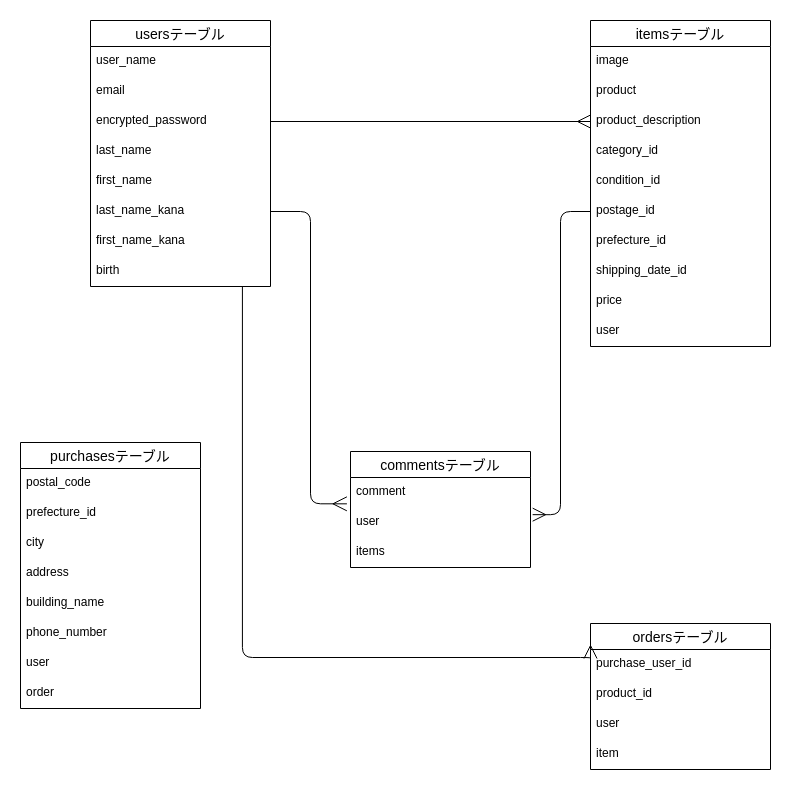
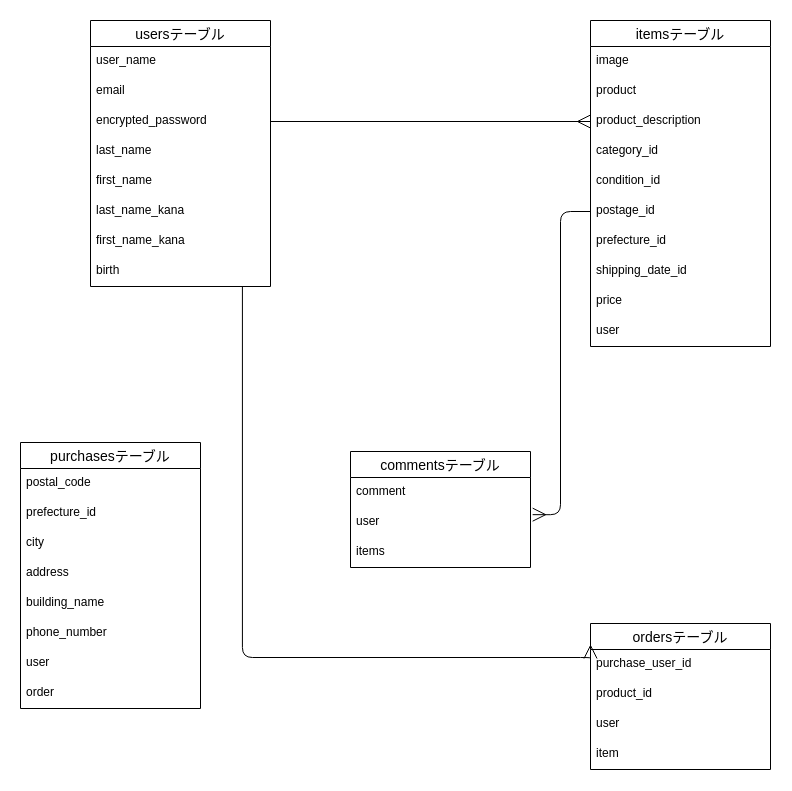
(311, 356) -> none
